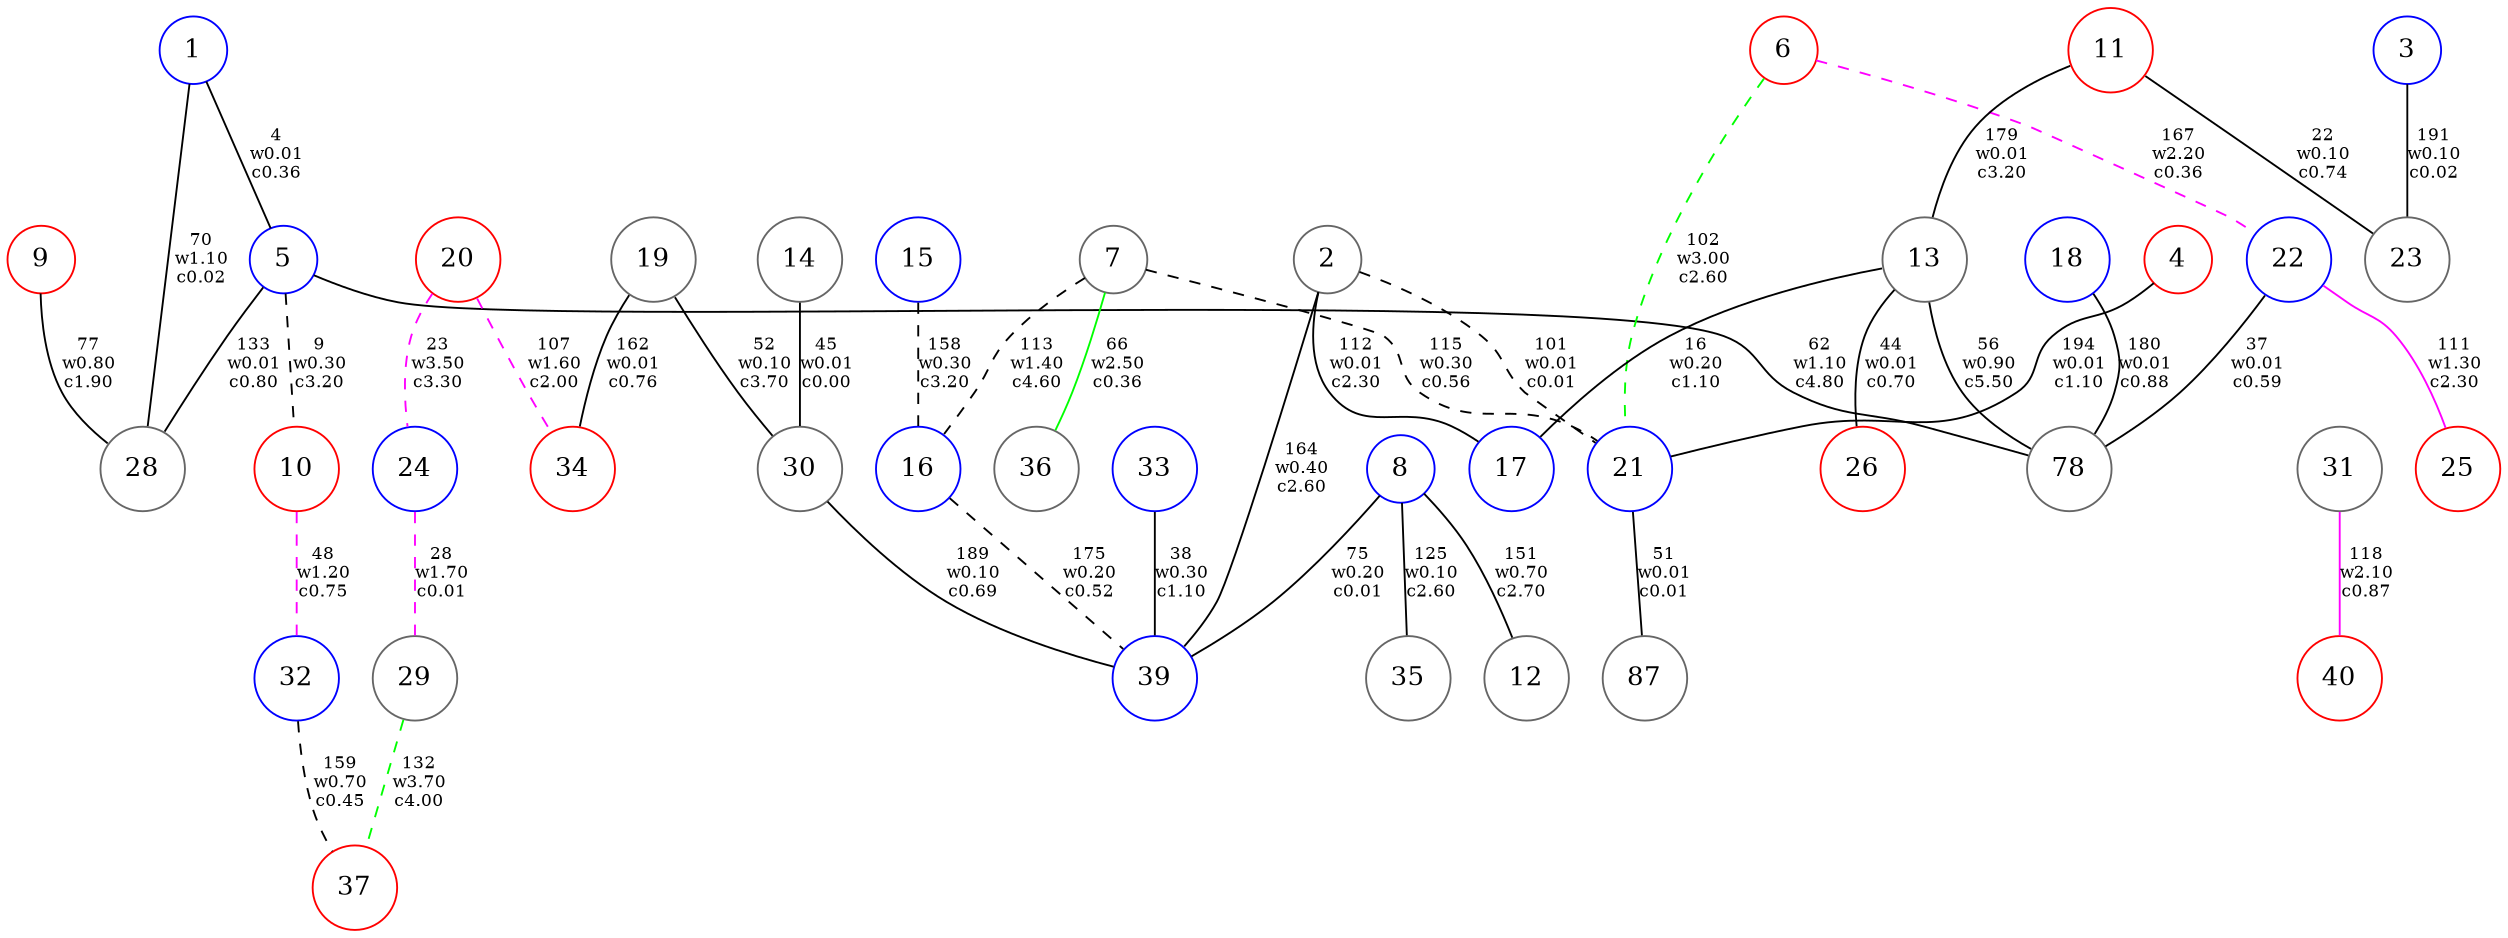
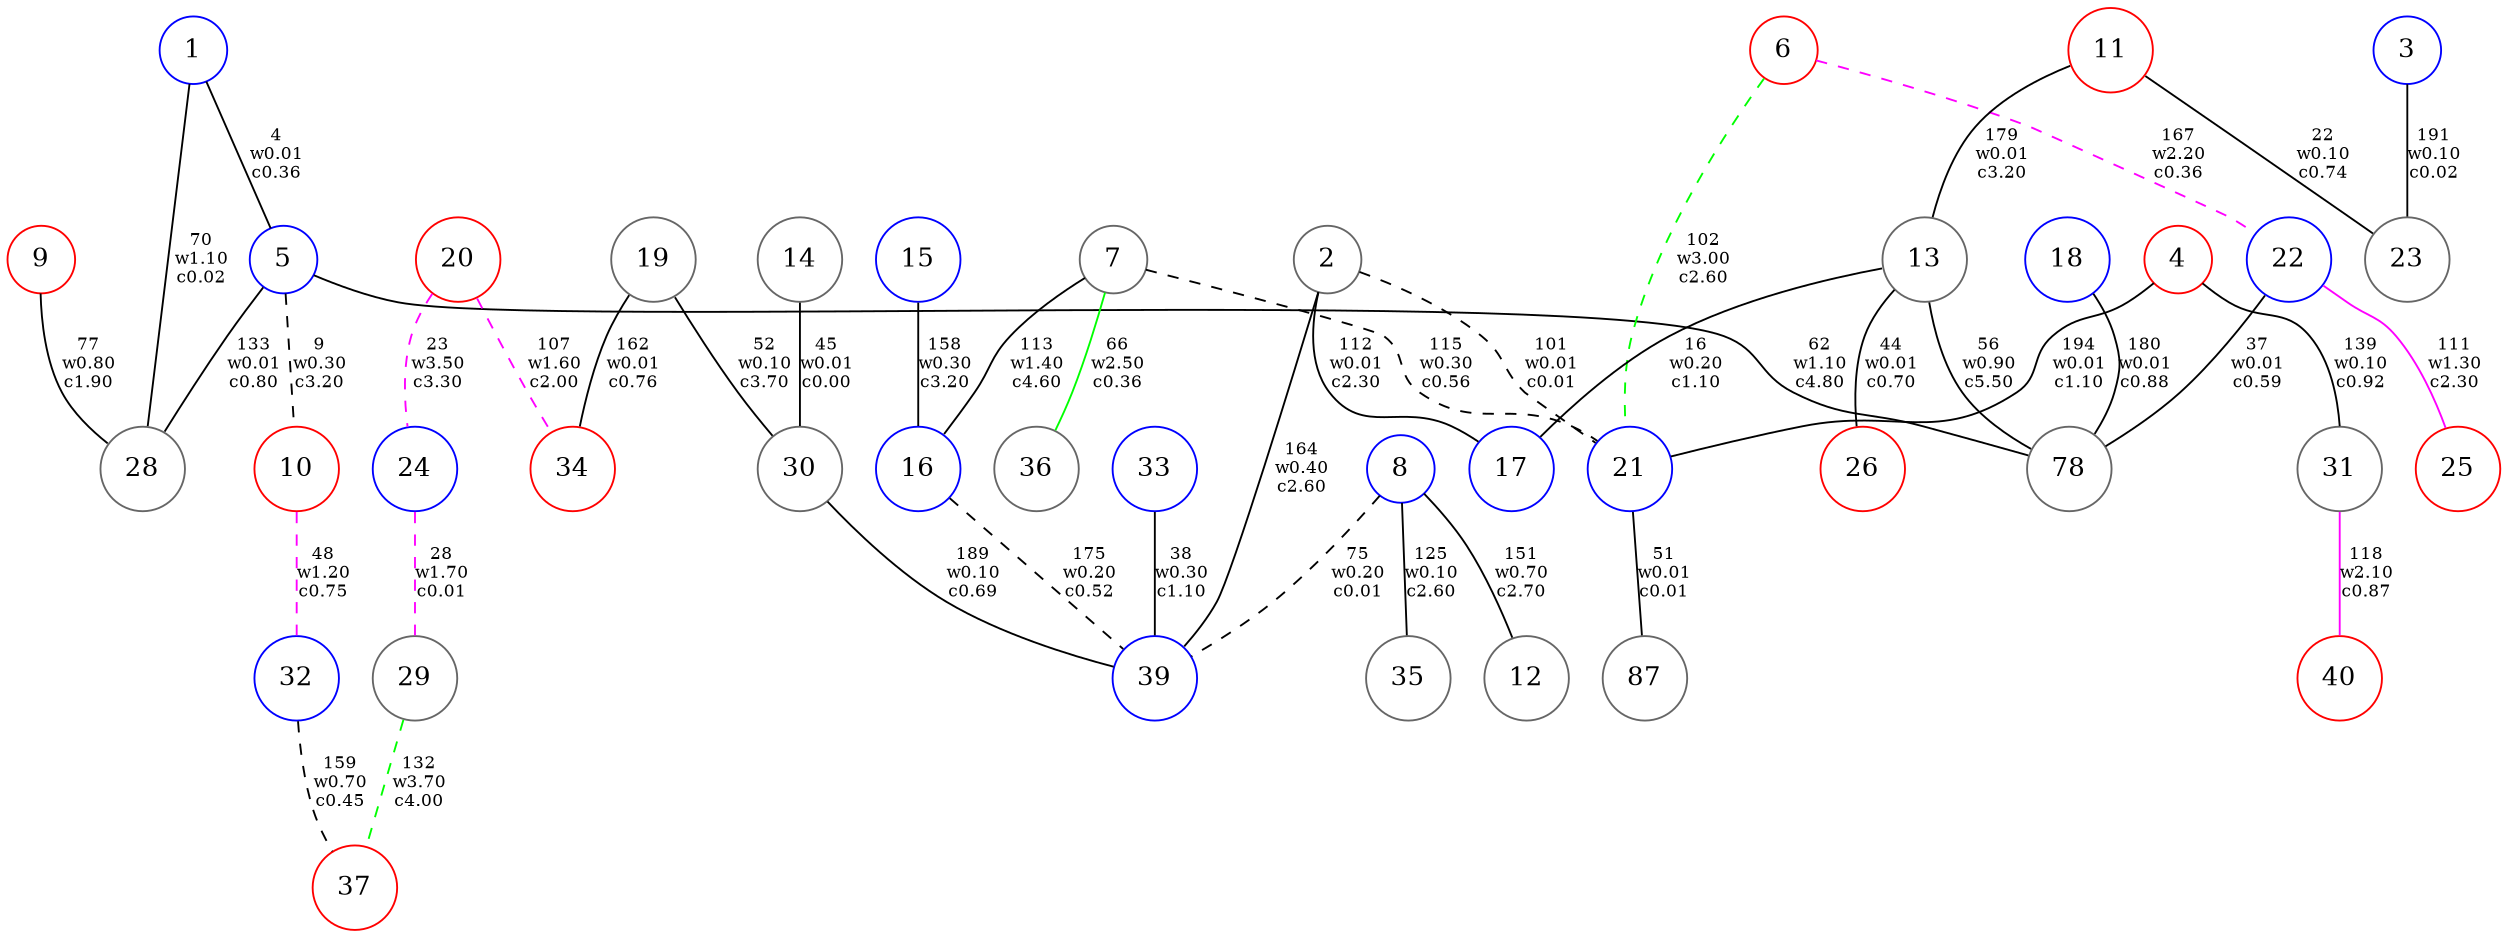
none -> (2301, 327)
(1003, 345) -> (1003, 345)
(918, 364) -> (918, 364)
(1293, 585) -> (1293, 585)
